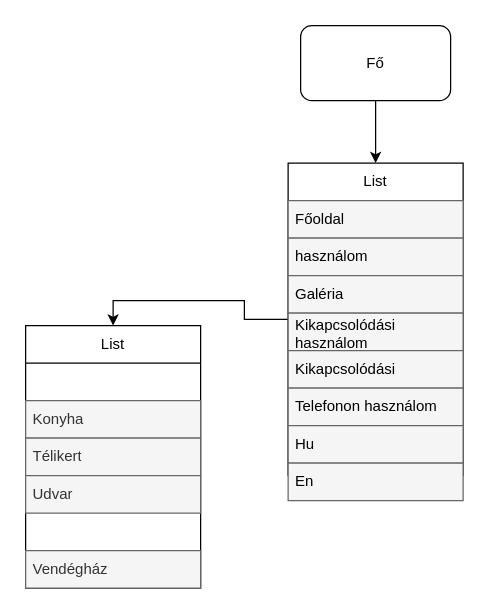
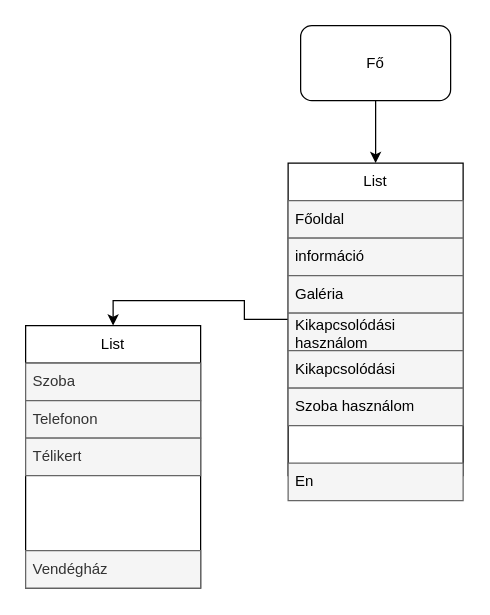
(331, 257) -> (334, 257)
none -> (113, 382)
(370, 407) -> (355, 407)
(58, 419) -> (69, 419)
(376, 444) -> none
(113, 494) -> none
